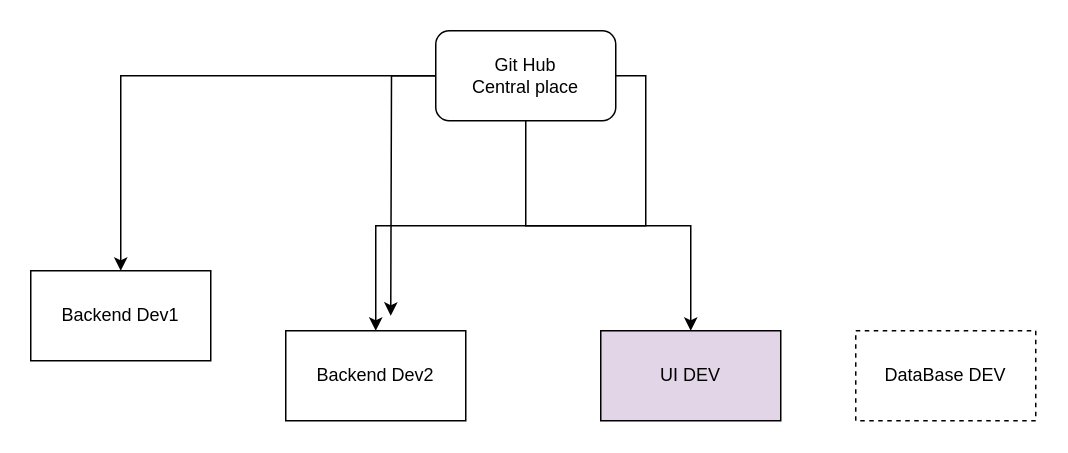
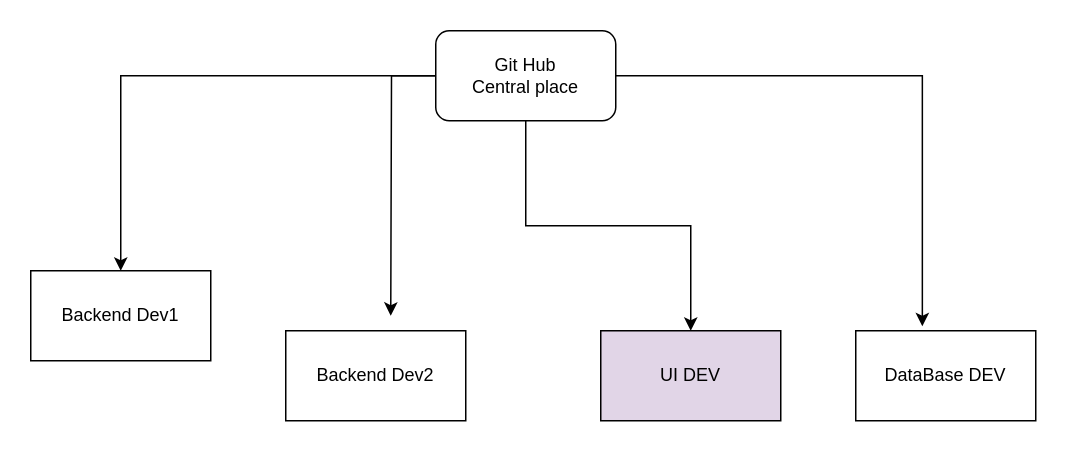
(403, 226) -> (902, 76)
(946, 376) -> (946, 376)
